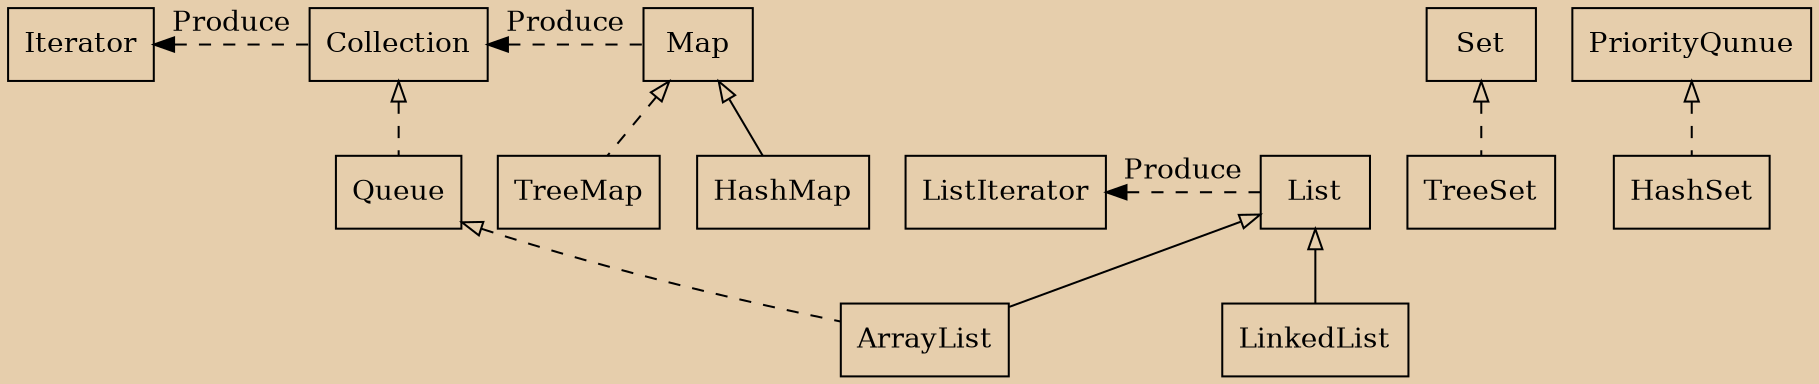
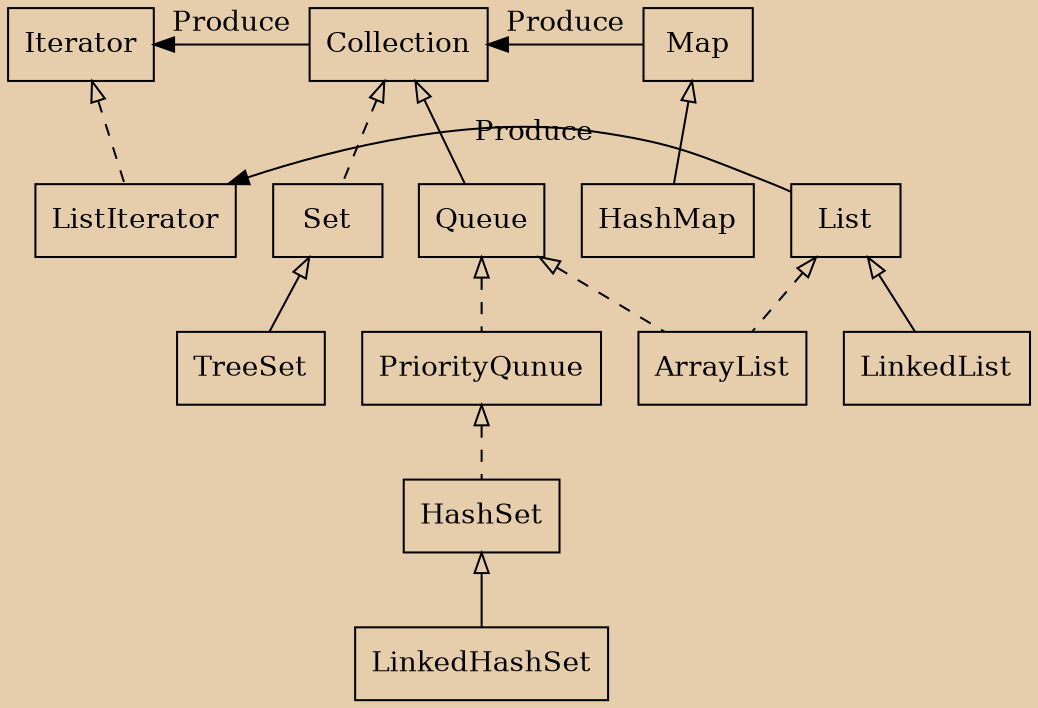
(242, 45) -> (242, 45)
(576, 45) -> (576, 45)
(399, 129) -> (447, 146)
(1481, 129) -> (284, 304)
none -> (364, 132)
none -> (111, 142)
(579, 192) -> none
(1194, 192) -> (521, 127)
(1125, 264) -> (777, 302)
none -> (482, 305)
none -> (482, 664)
